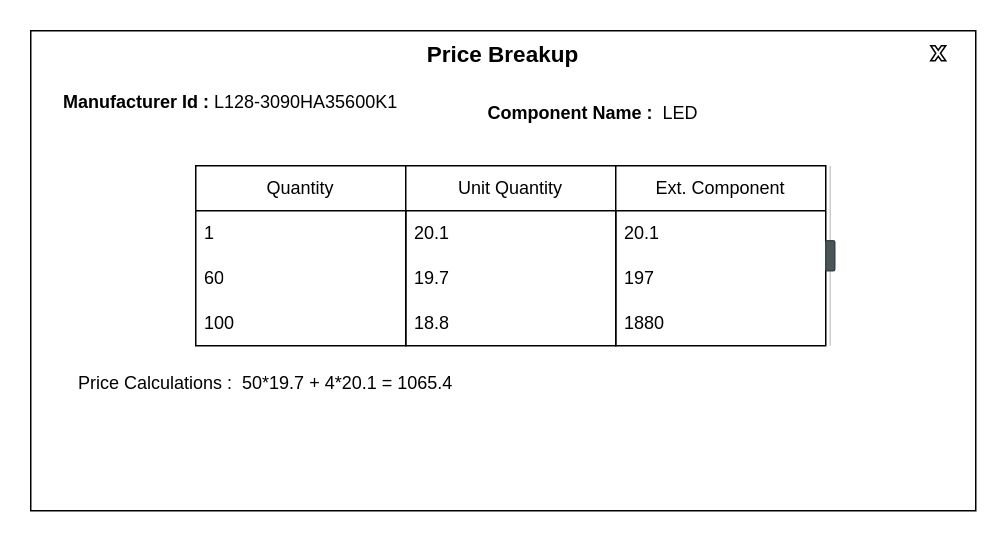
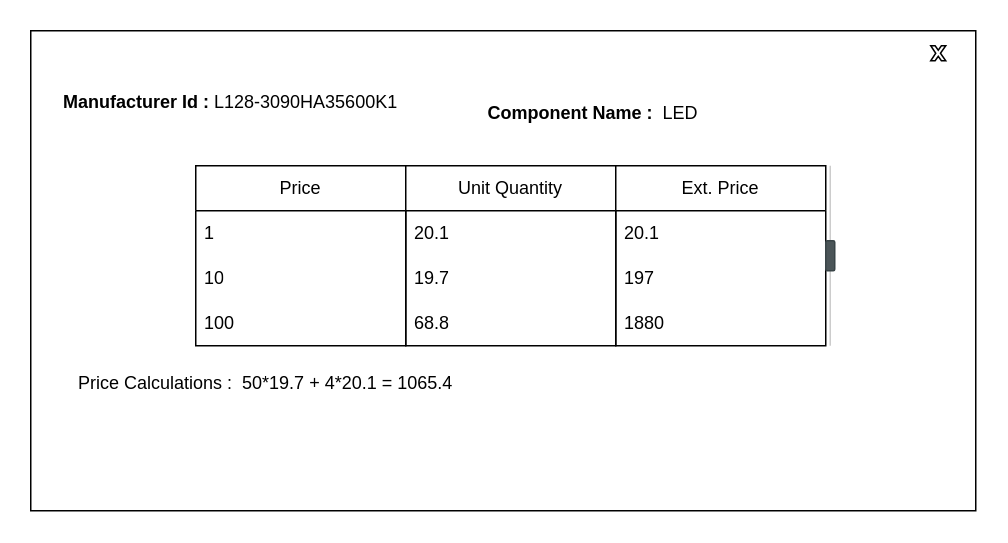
(503, 53) -> none
(301, 188) -> (301, 188)
(721, 188) -> (721, 188)
(215, 278) -> (215, 278)
(433, 323) -> (433, 323)
